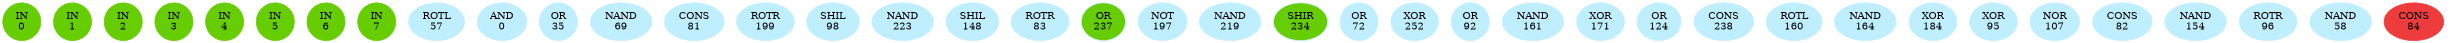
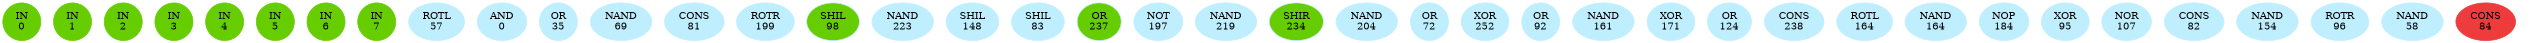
(833, 22) -> (833, 22)
(1040, 22) -> (1038, 22)
none -> (1367, 22)
(1794, 22) -> (1865, 22)
(1933, 22) -> (2004, 22)
